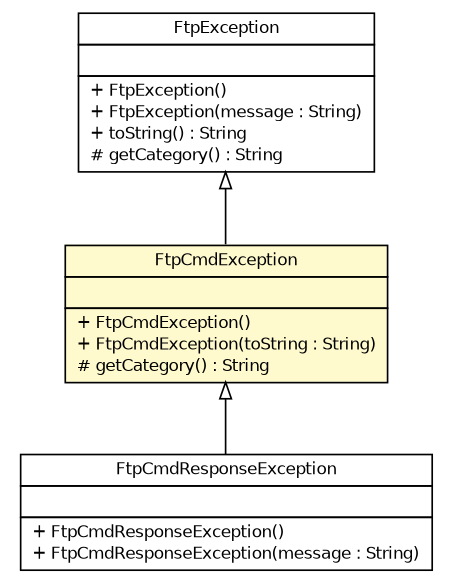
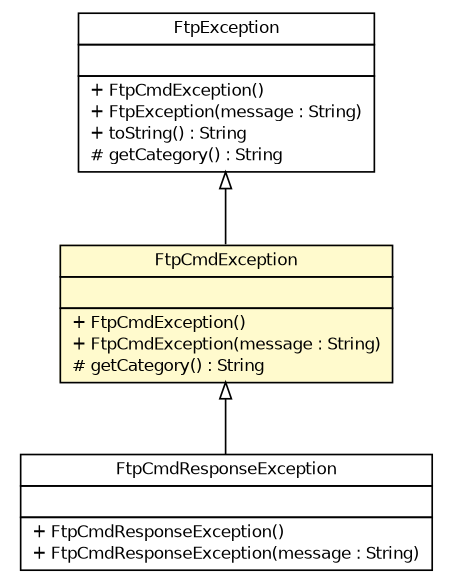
(159, 91) -> (178, 91)
(226, 345) -> (226, 345)
